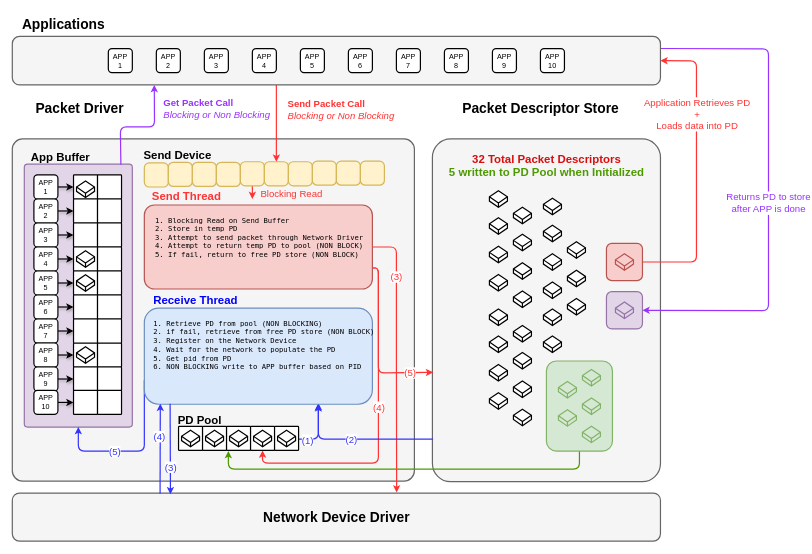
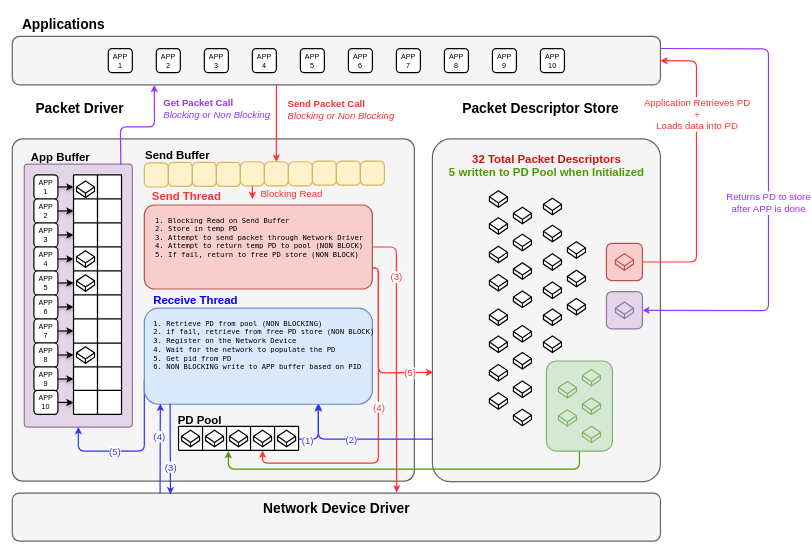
(178, 155) -> (178, 155)
(336, 517) -> (336, 508)
